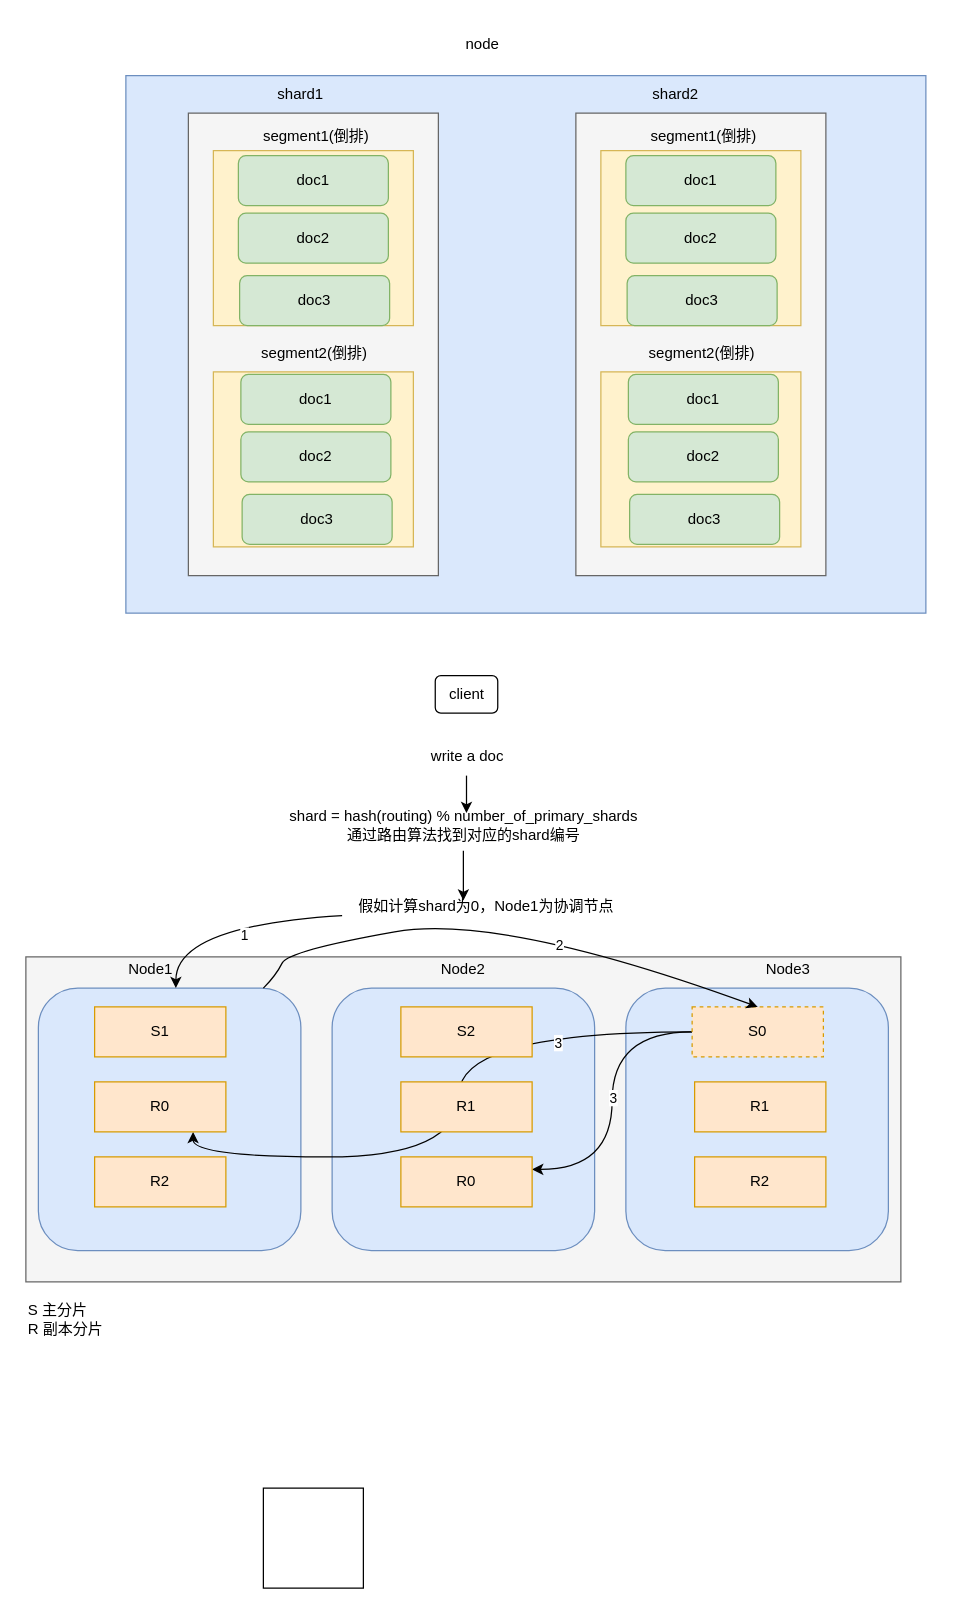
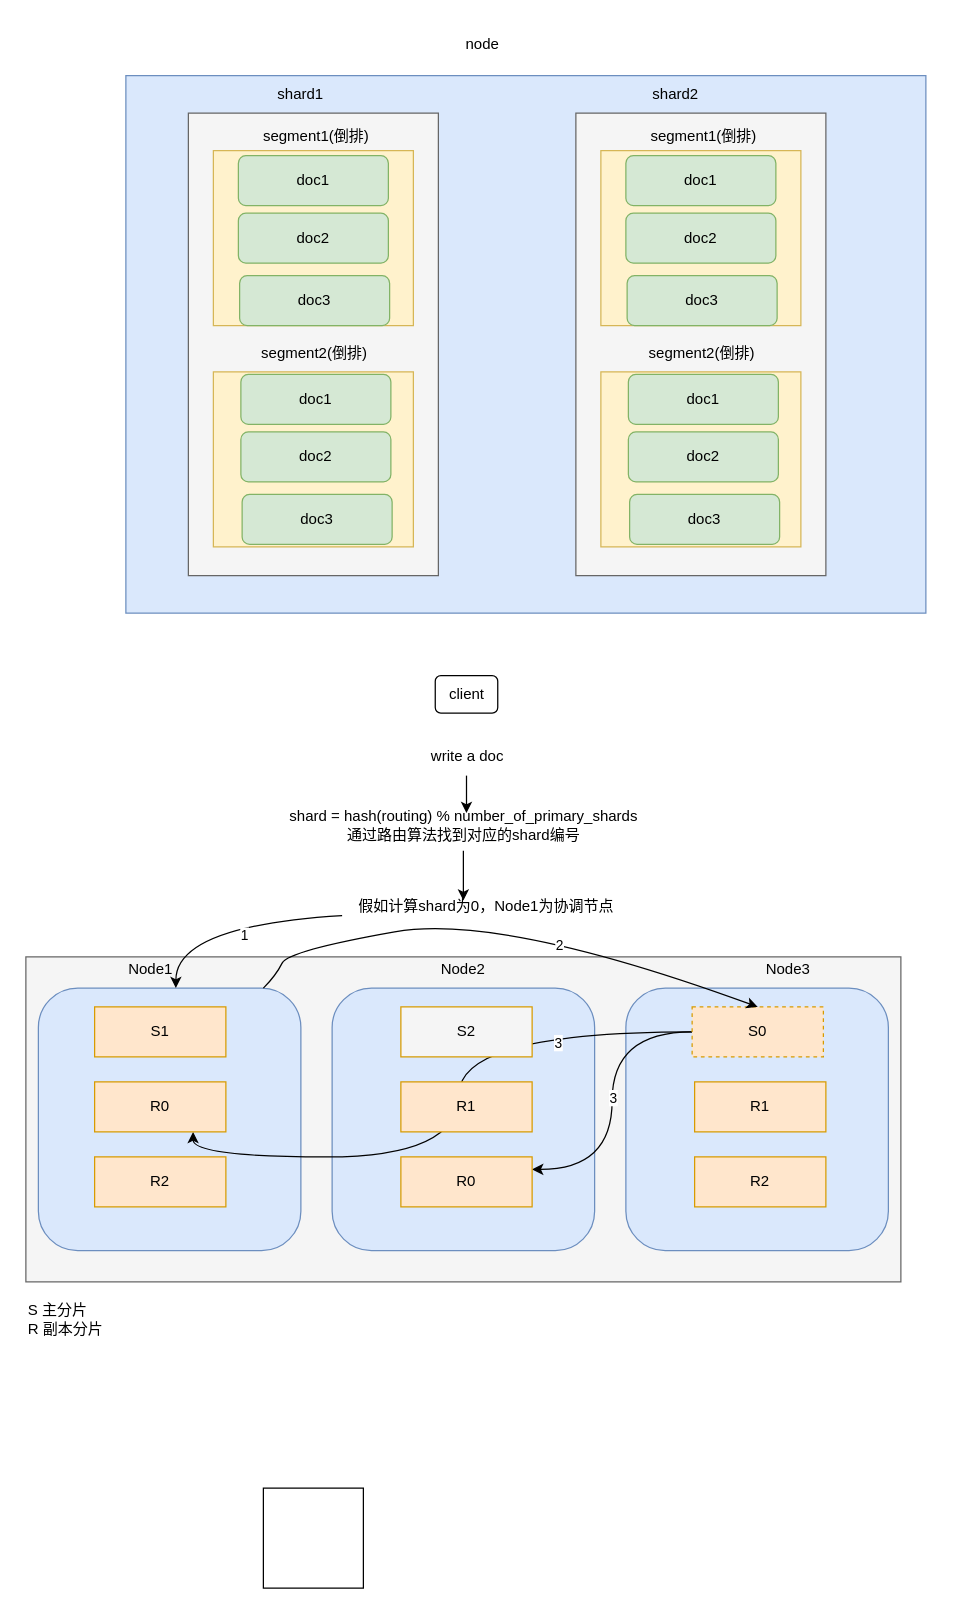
(466, 1032) -> (466, 1032)
